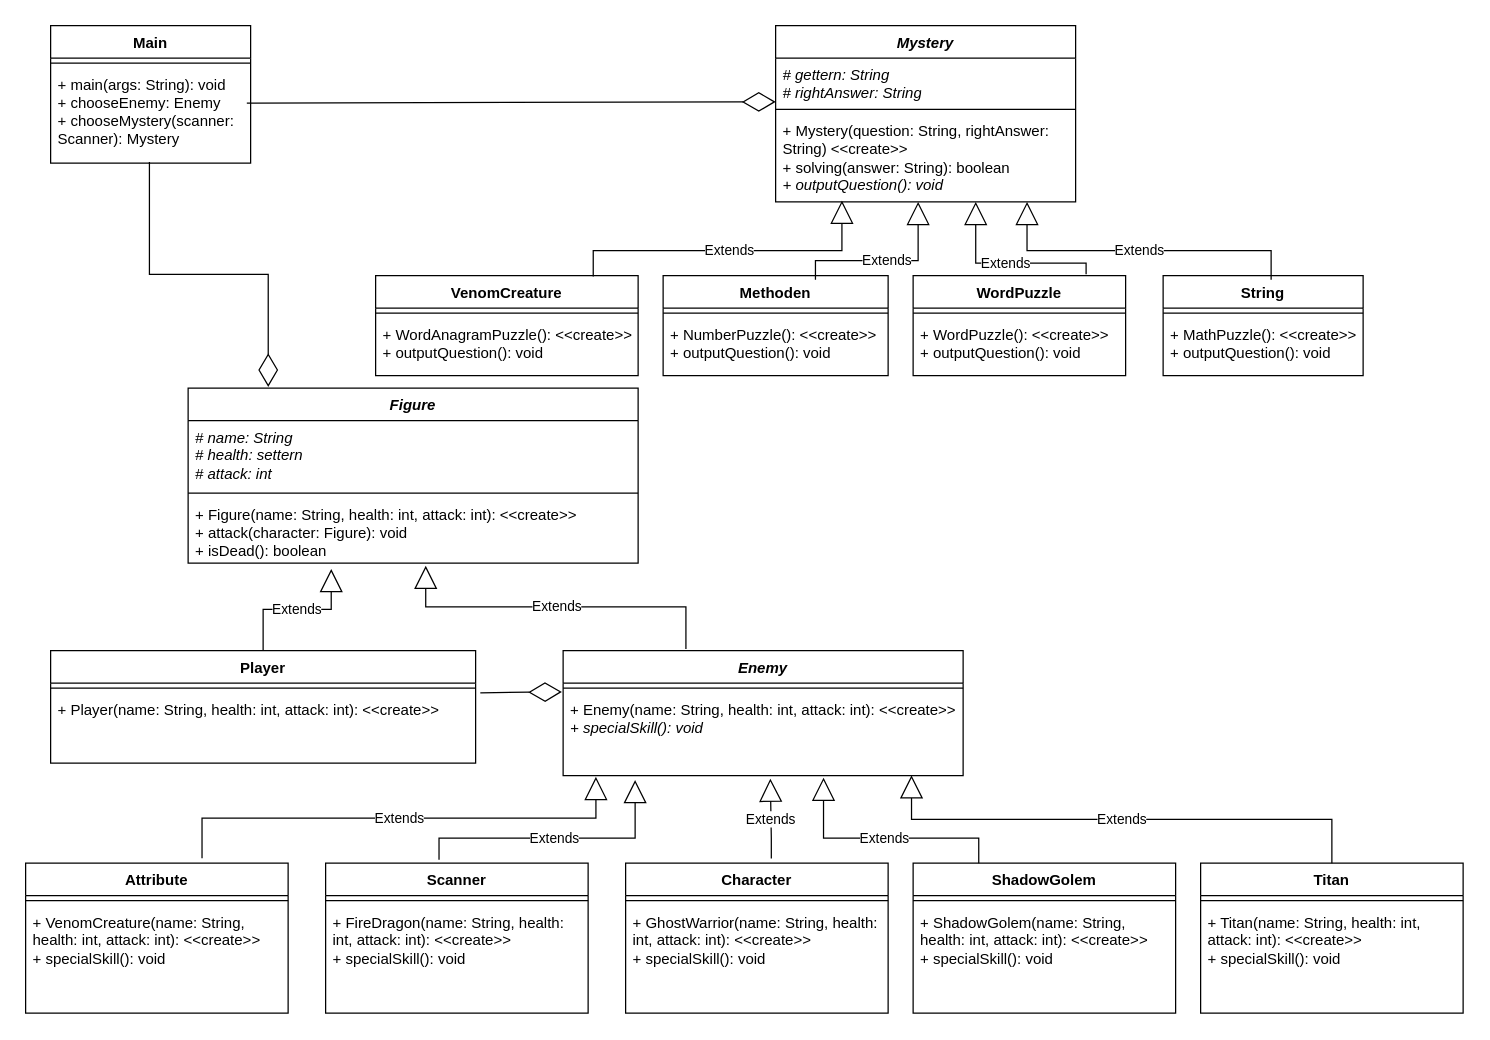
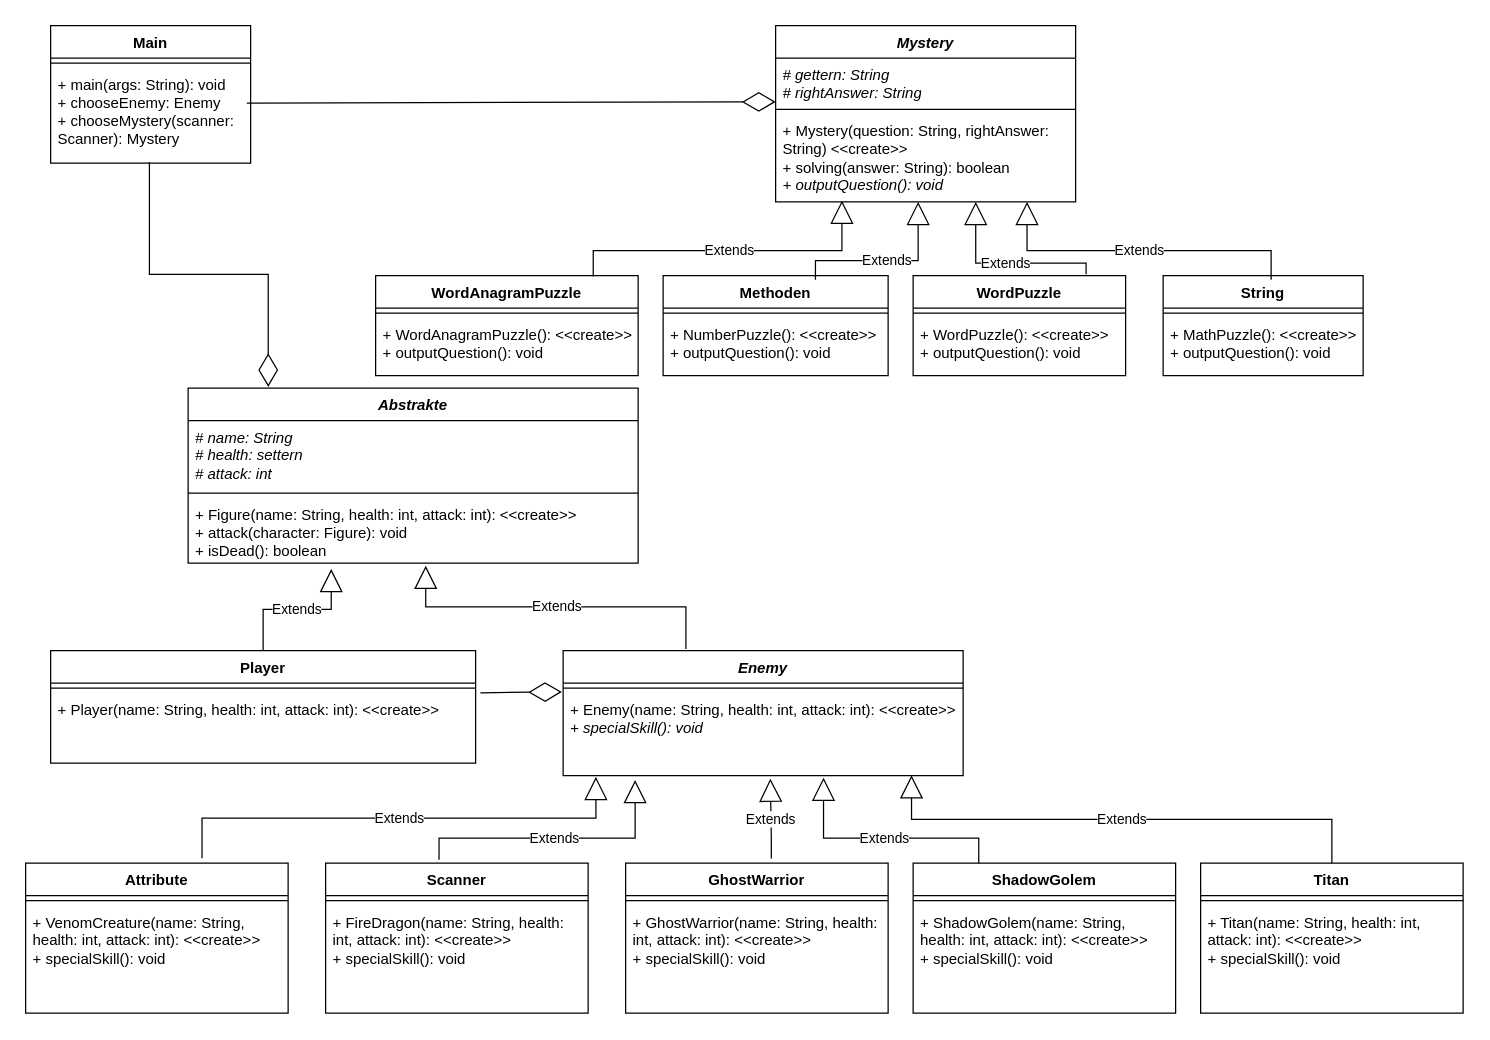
(507, 293) -> (507, 293)
(413, 406) -> (413, 406)
(757, 881) -> (757, 881)
